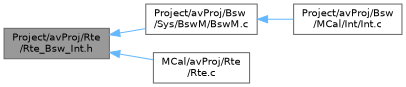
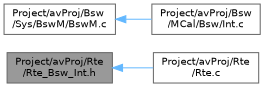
(348, 19) -> (206, 19)
(133, 31) -> none
(201, 68) -> (206, 68)
